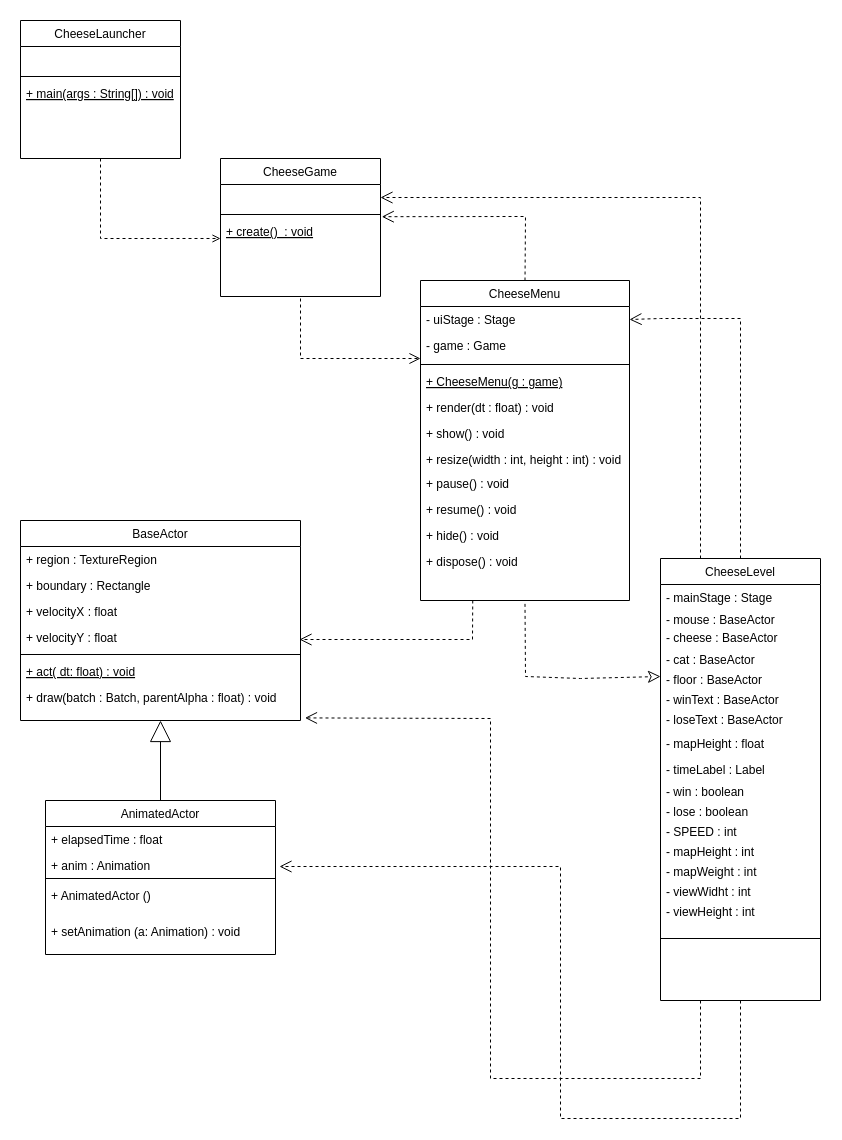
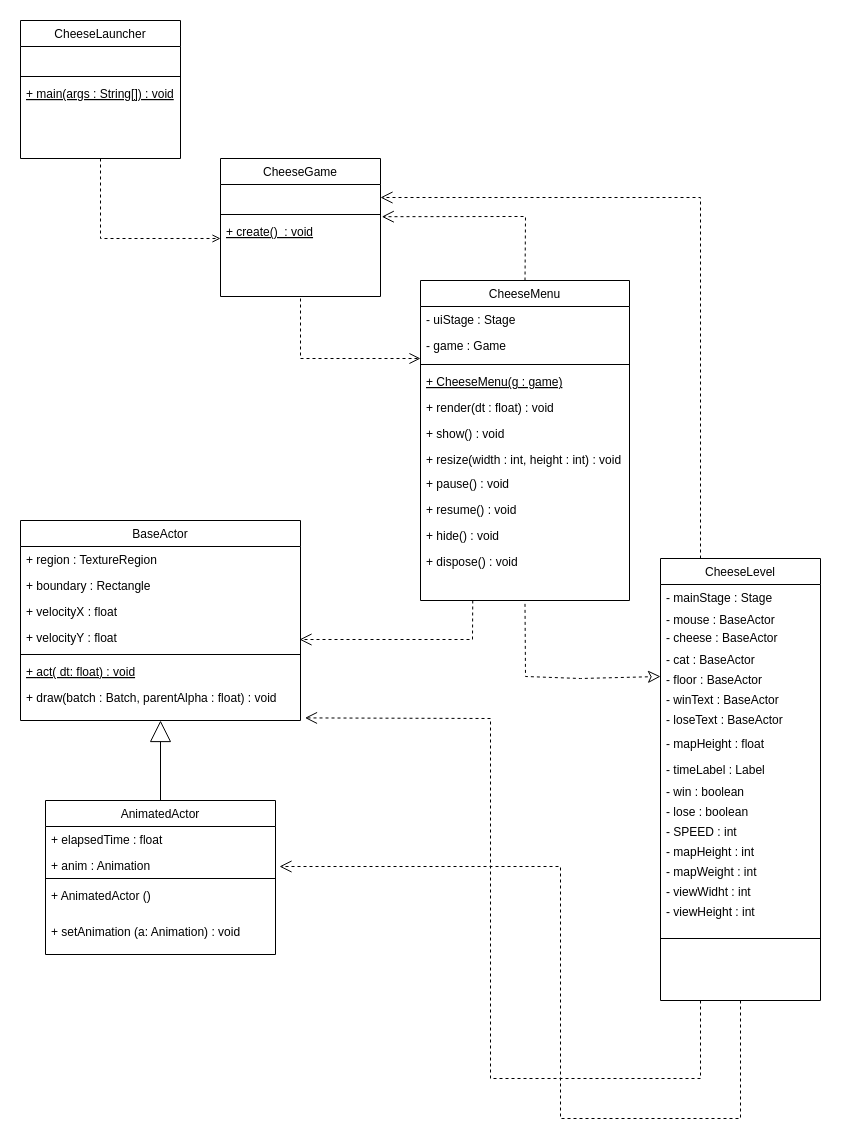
(741, 385) -> none
